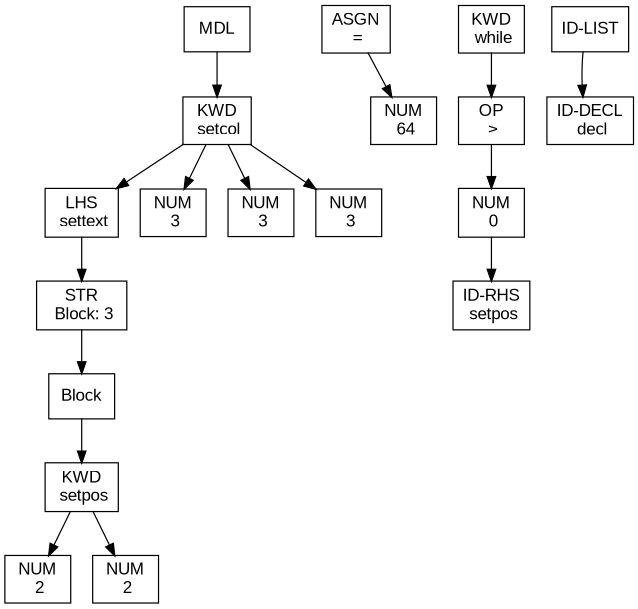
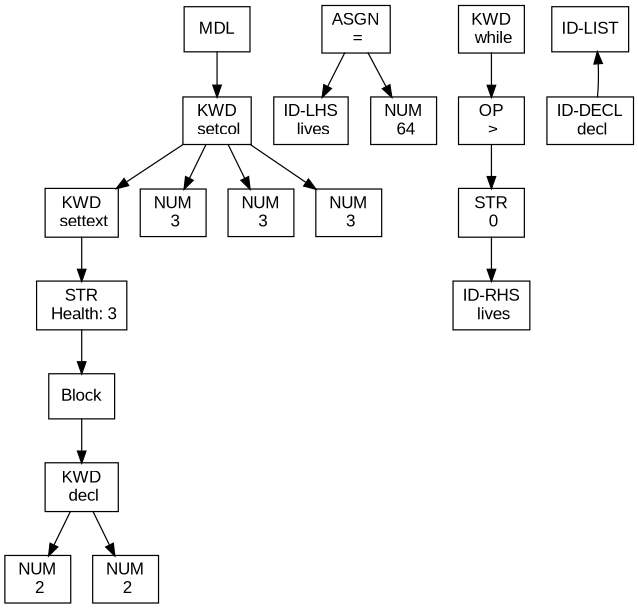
(582, 68) -> (598, 81)
none -> (311, 121)
(82, 213) -> (82, 213)
(491, 213) -> (491, 213)
(82, 305) -> (82, 305)
(491, 305) -> (491, 305)
(82, 487) -> (82, 487)
